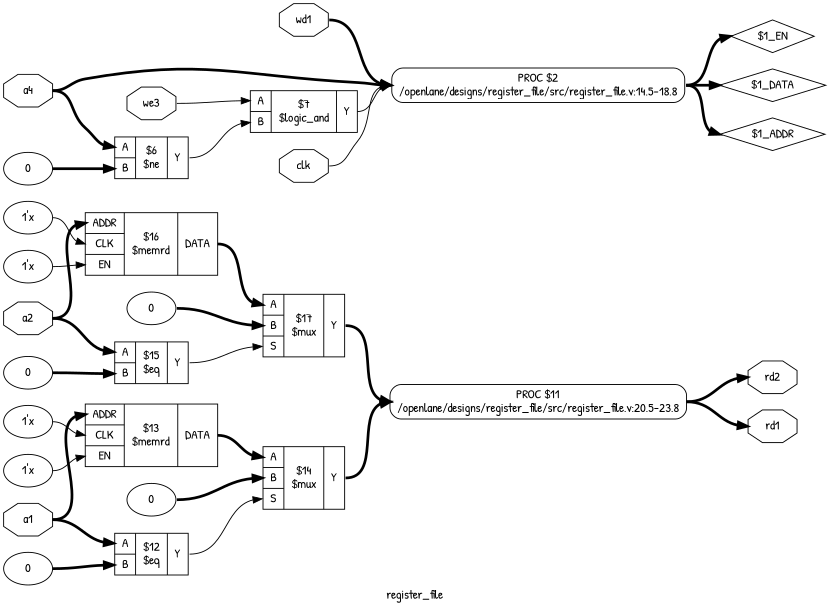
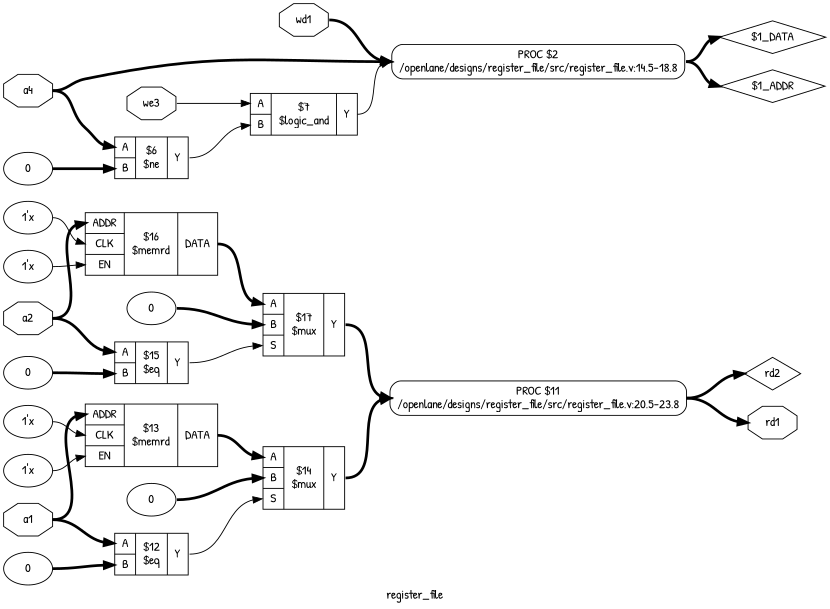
(773, 36) -> none
(304, 166) -> none
(773, 377) -> (773, 374)
